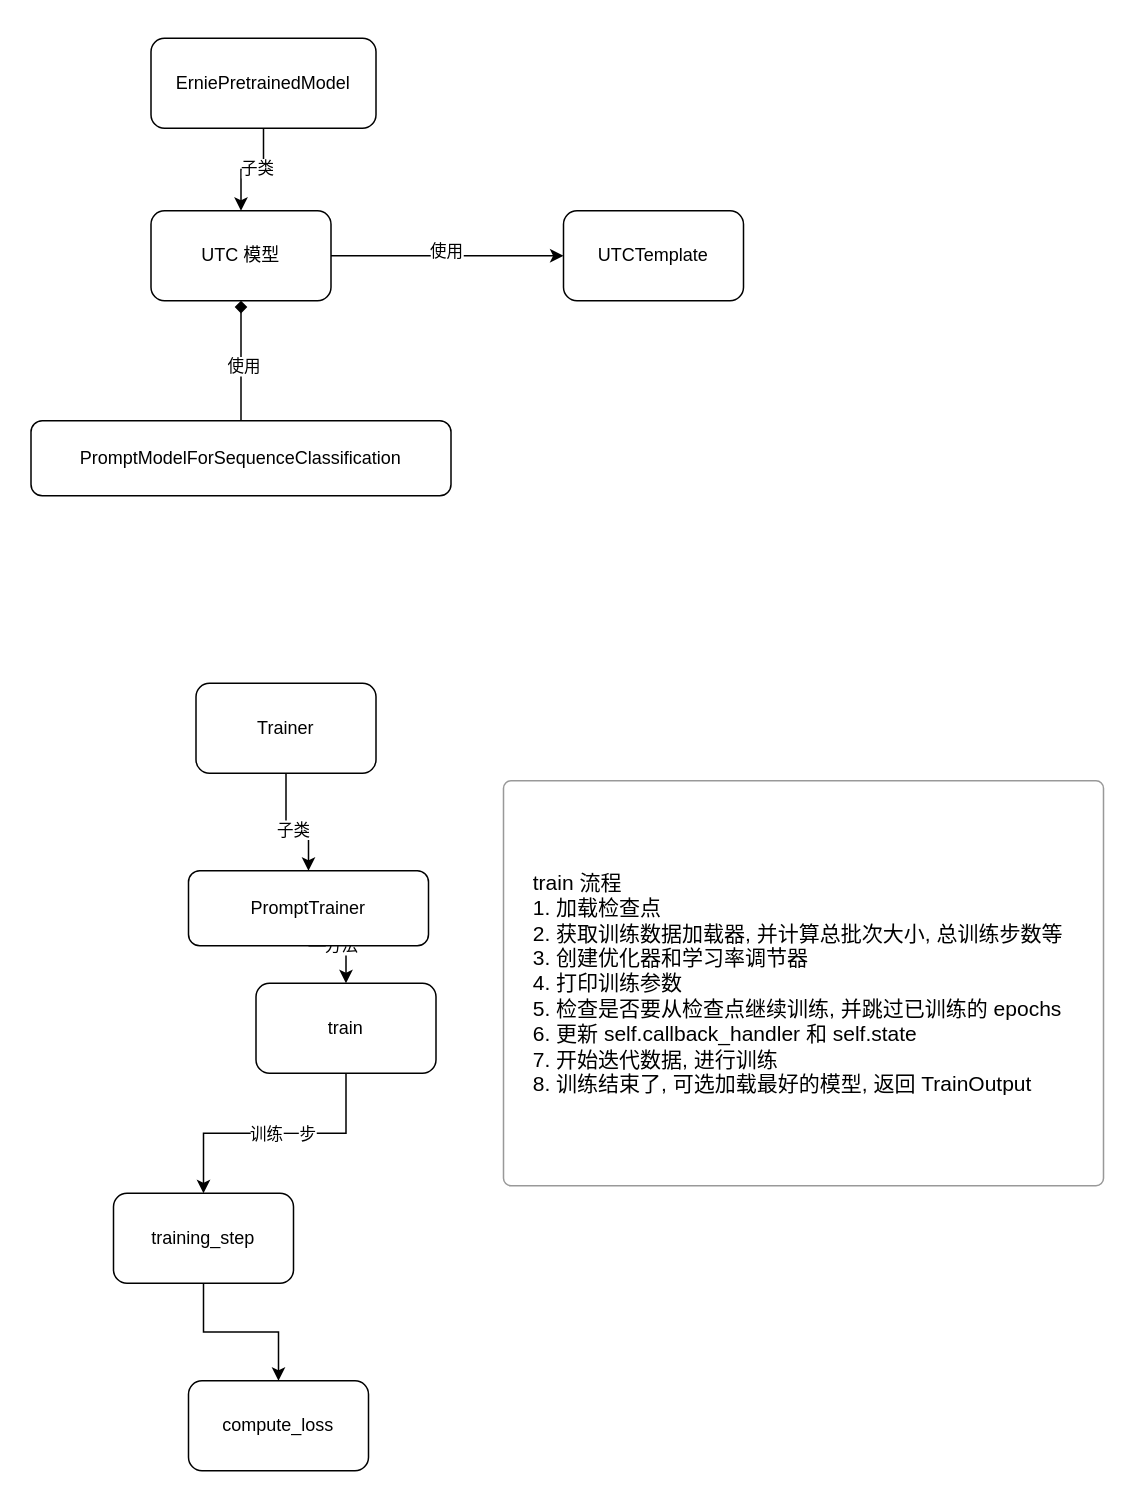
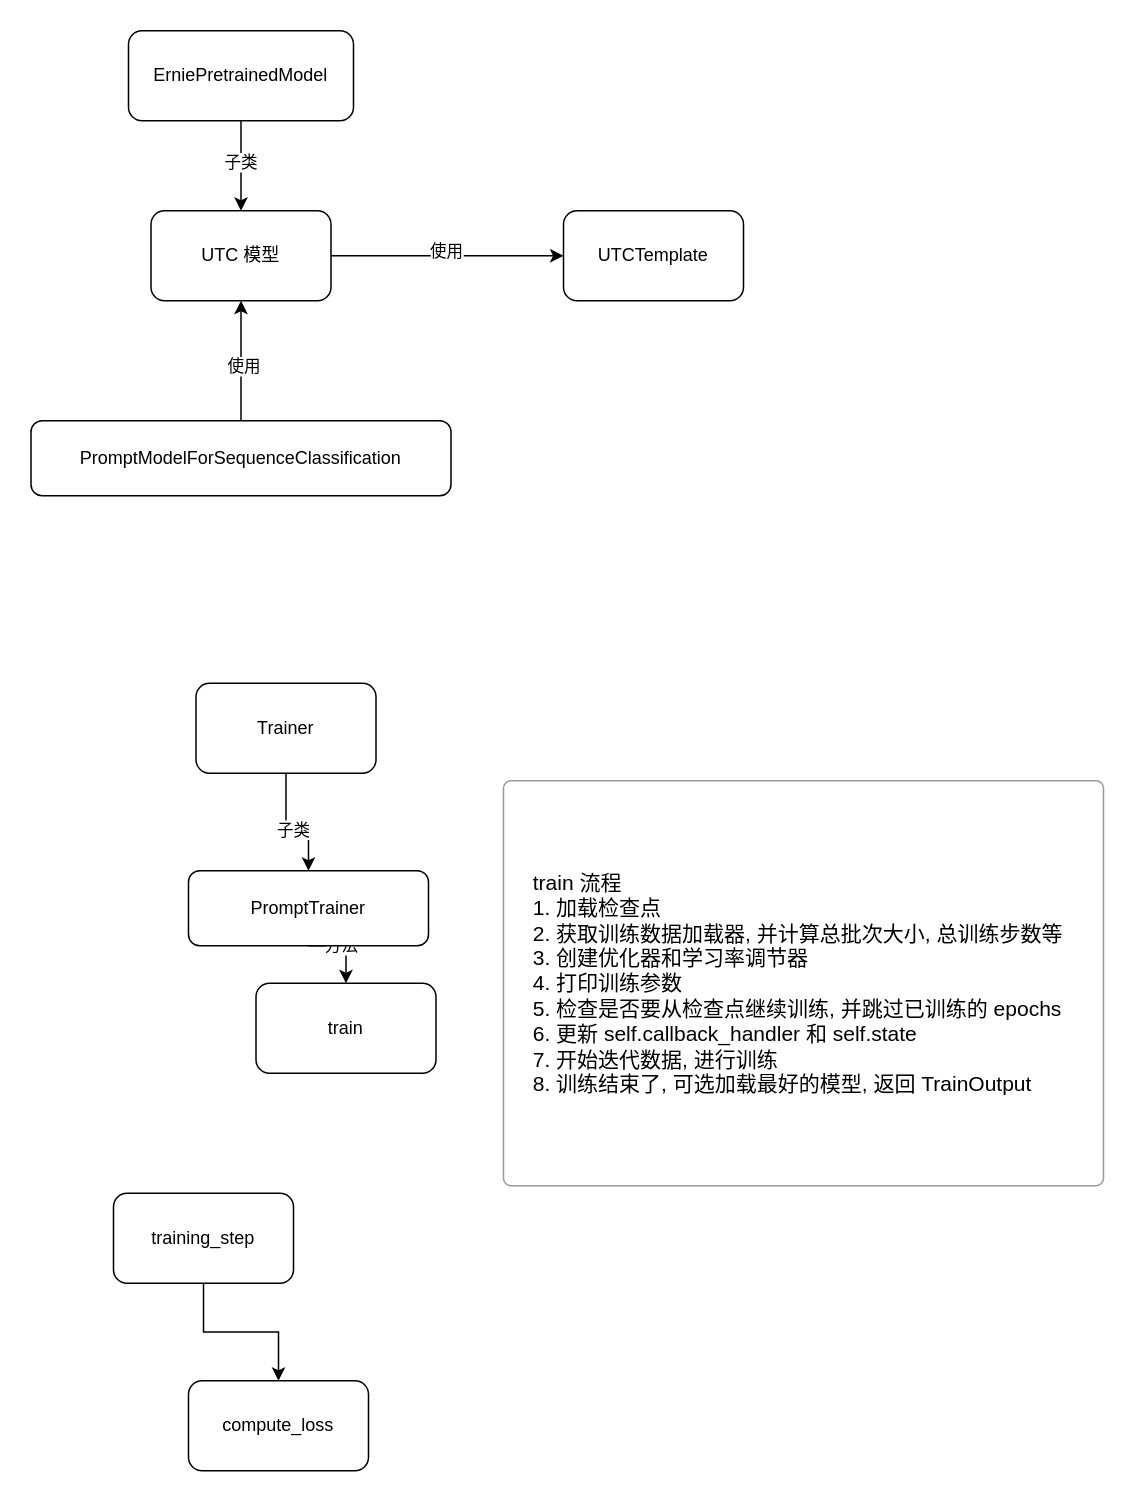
(263, 83) -> (241, 76)
(241, 313) -> (241, 312)
(280, 1133) -> none
